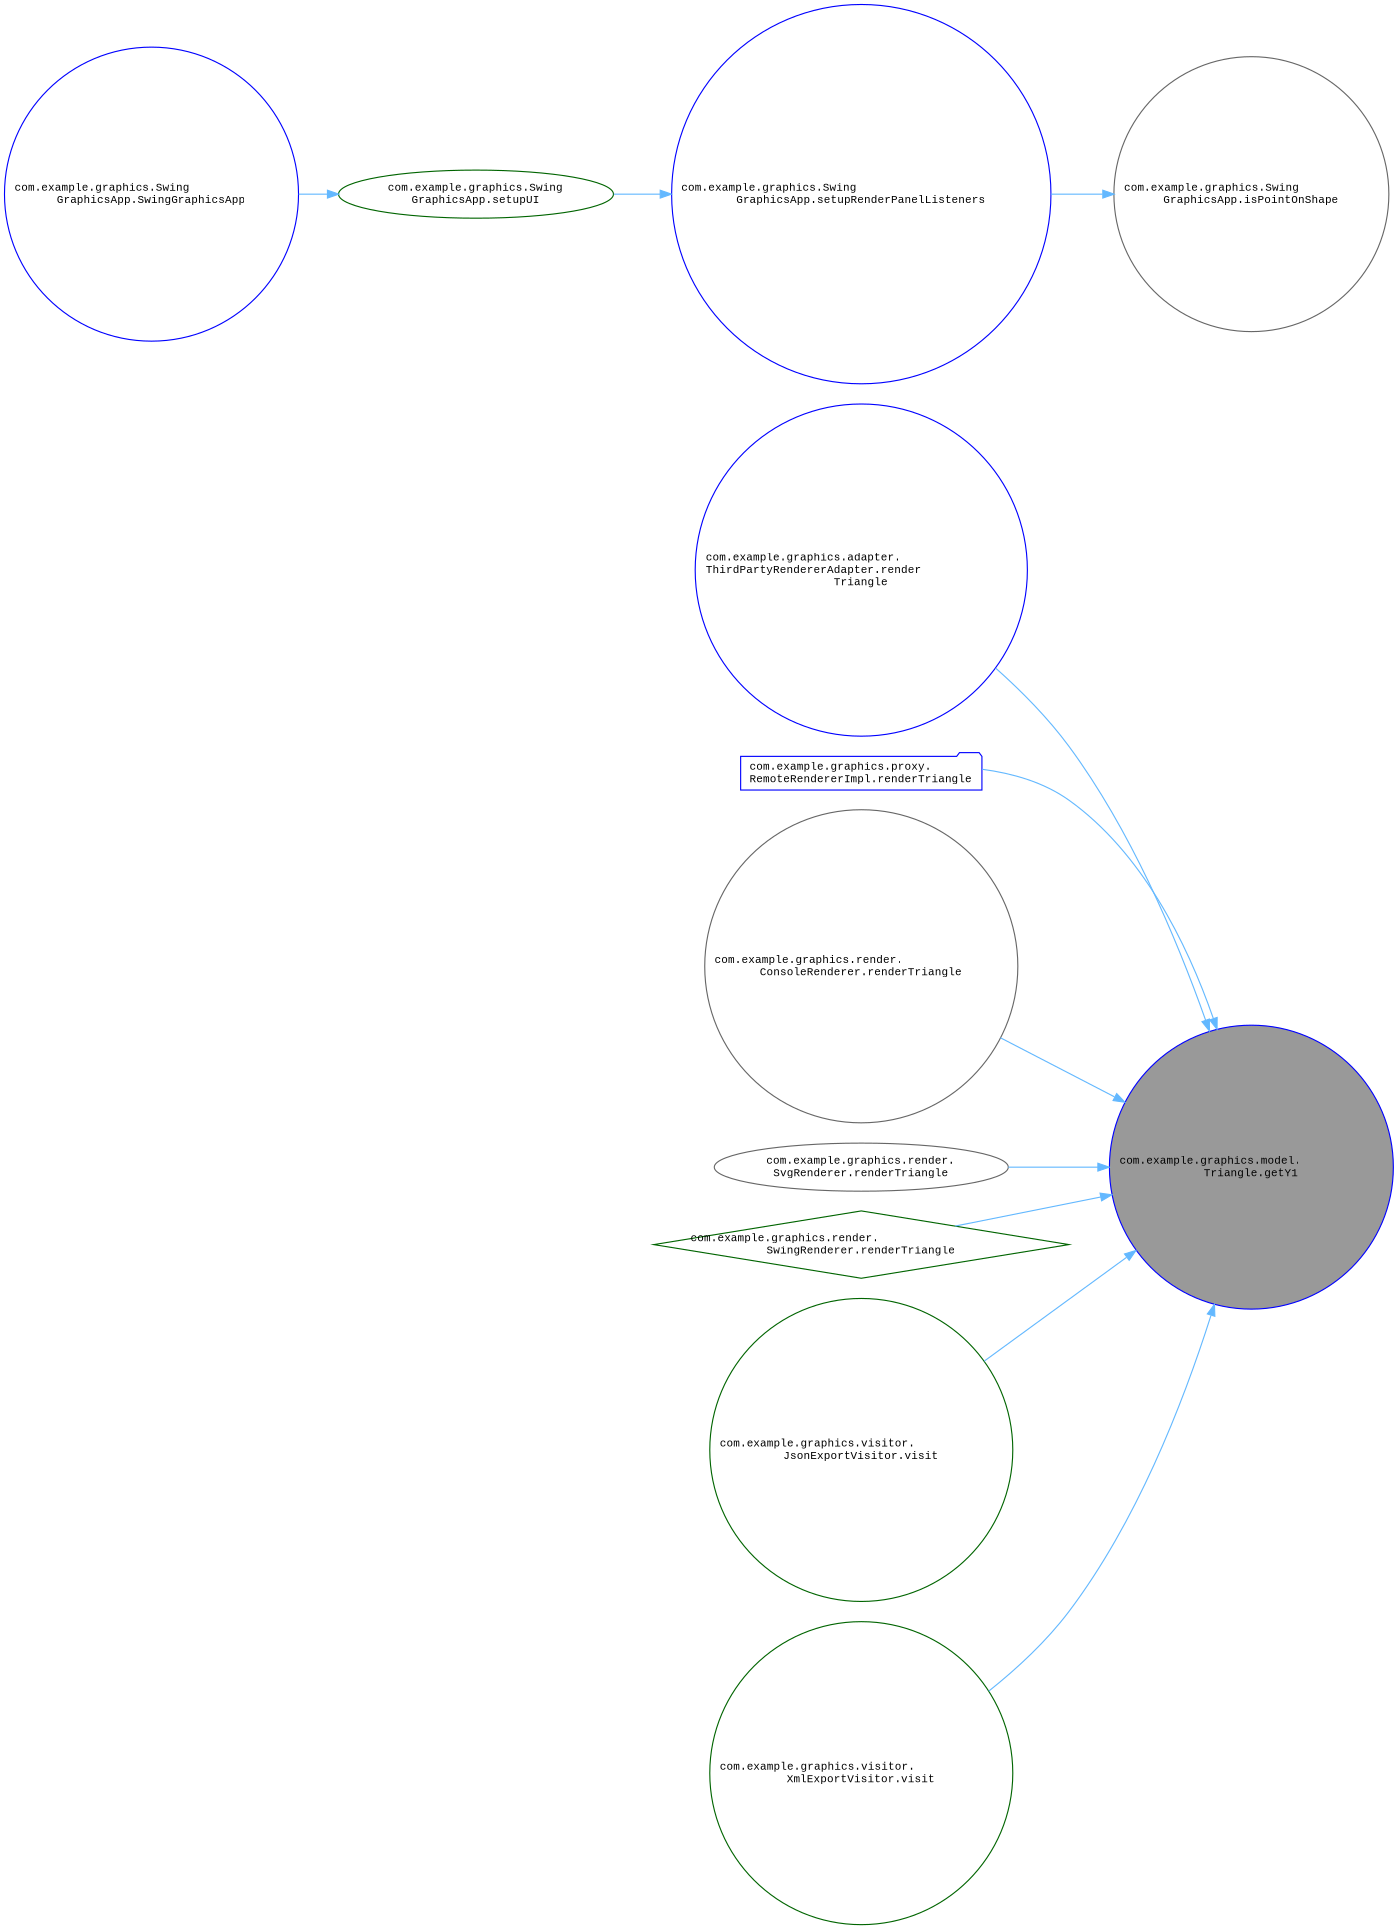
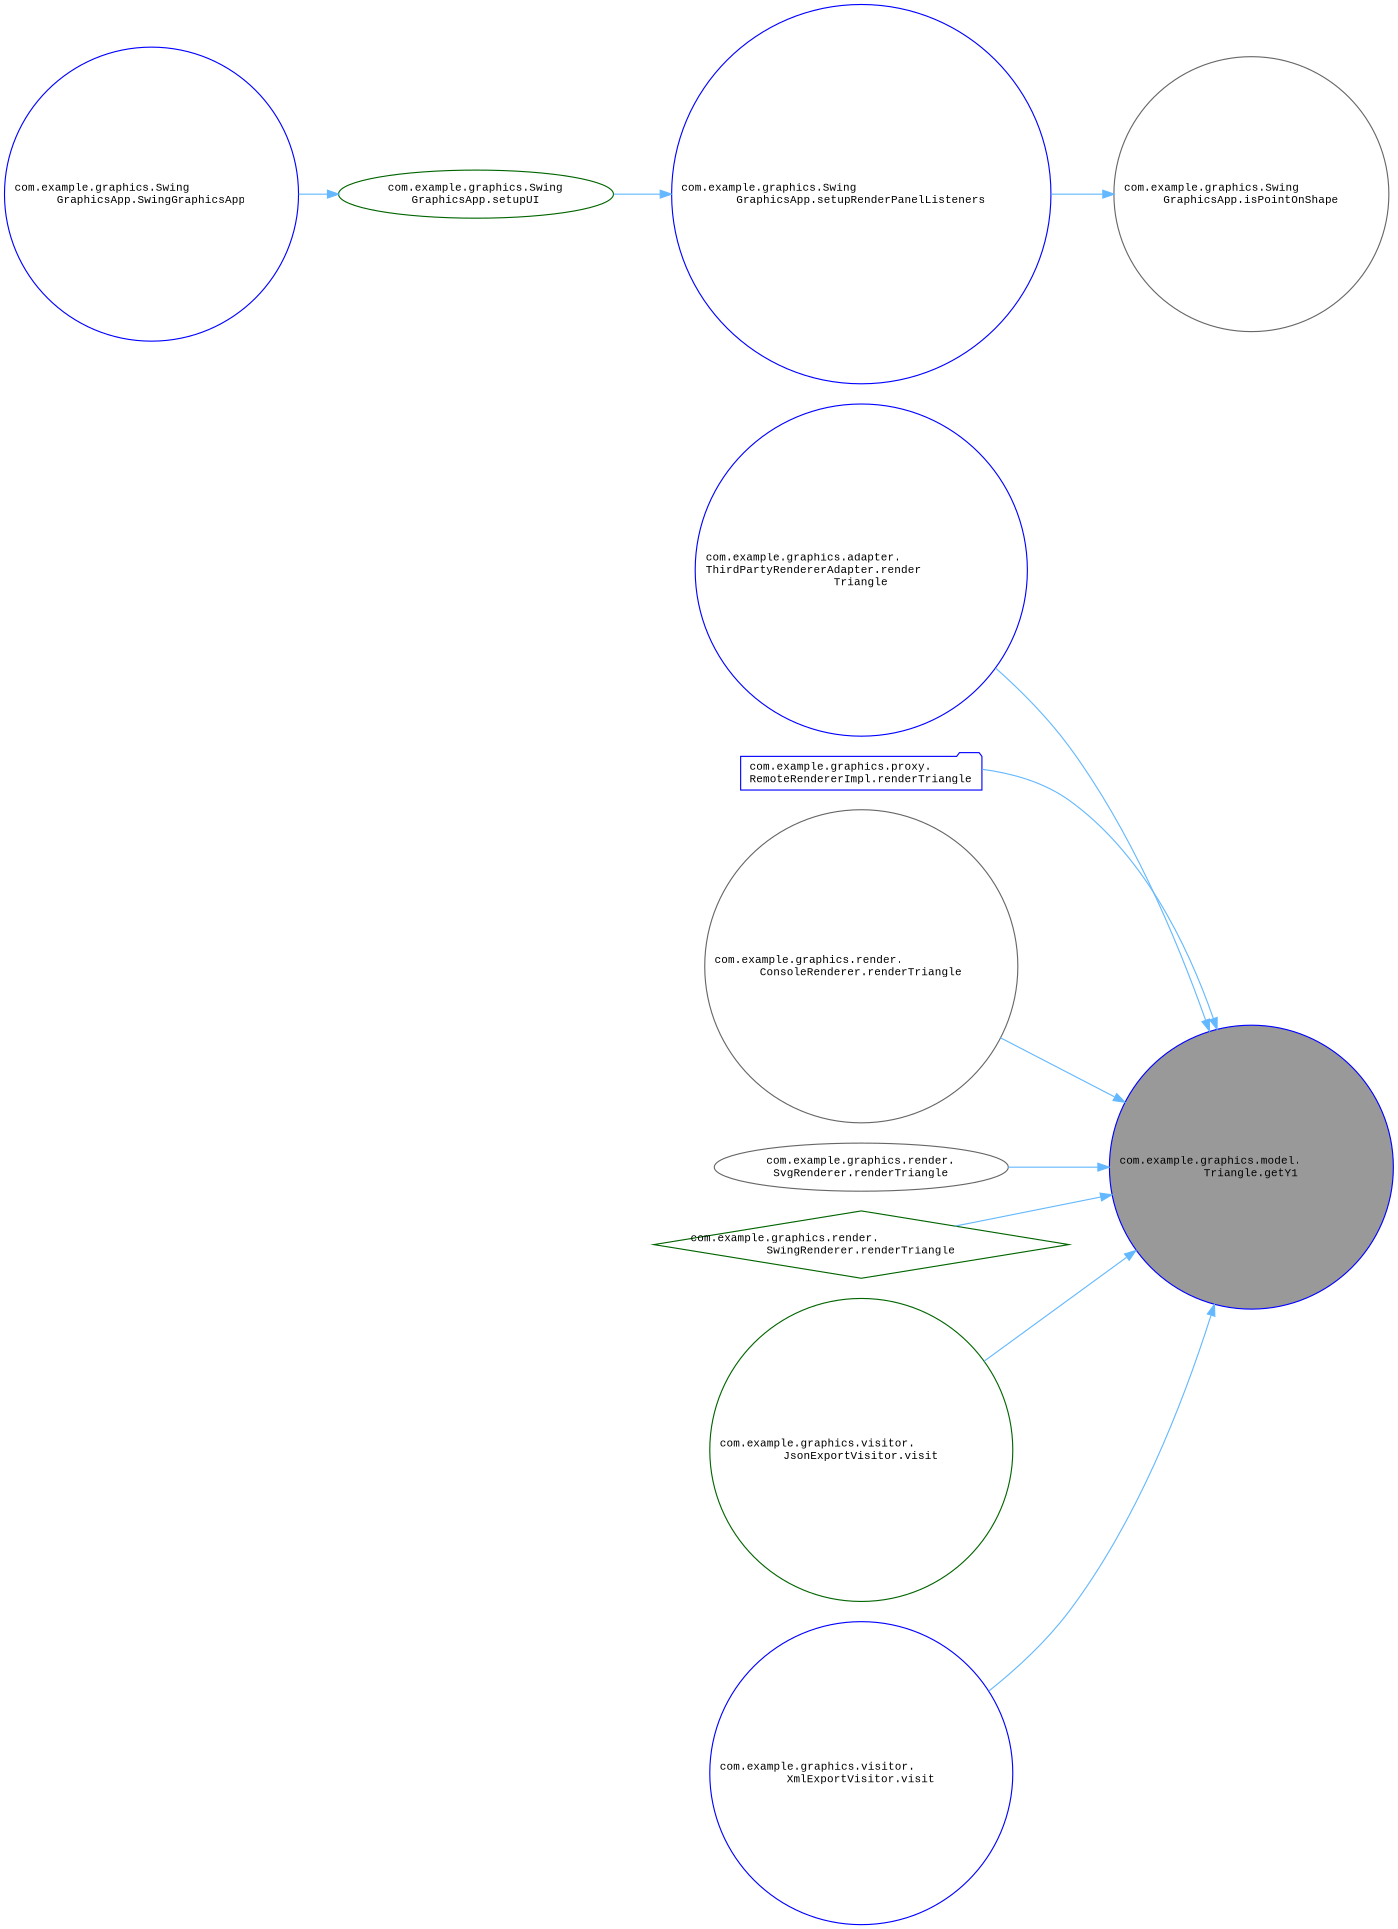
(861, 1773) -> (861, 1773)
